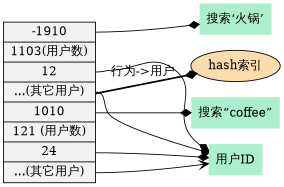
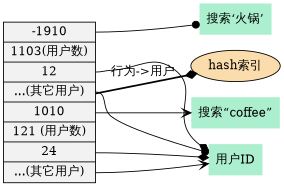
(144, 30) -> (144, 30)
(139, 113) -> (139, 113)
